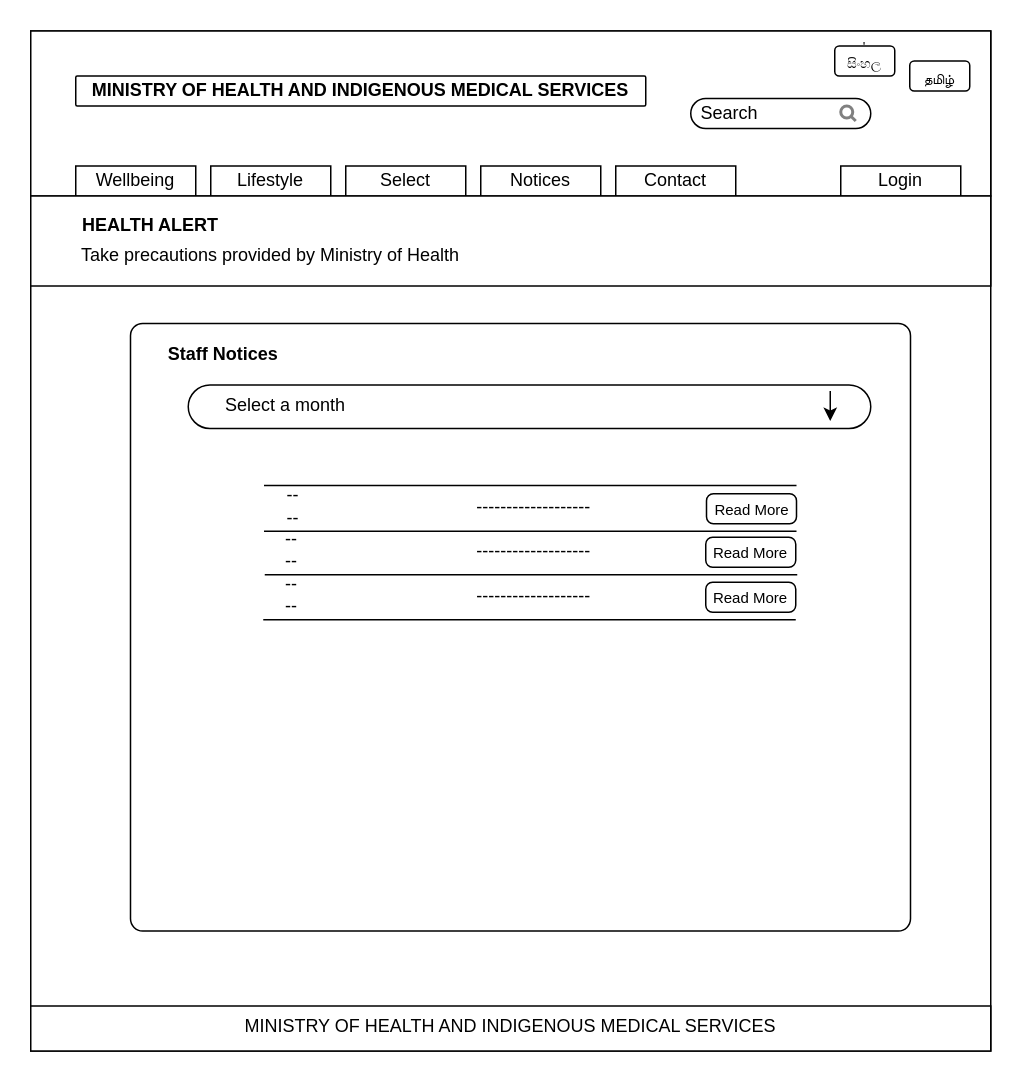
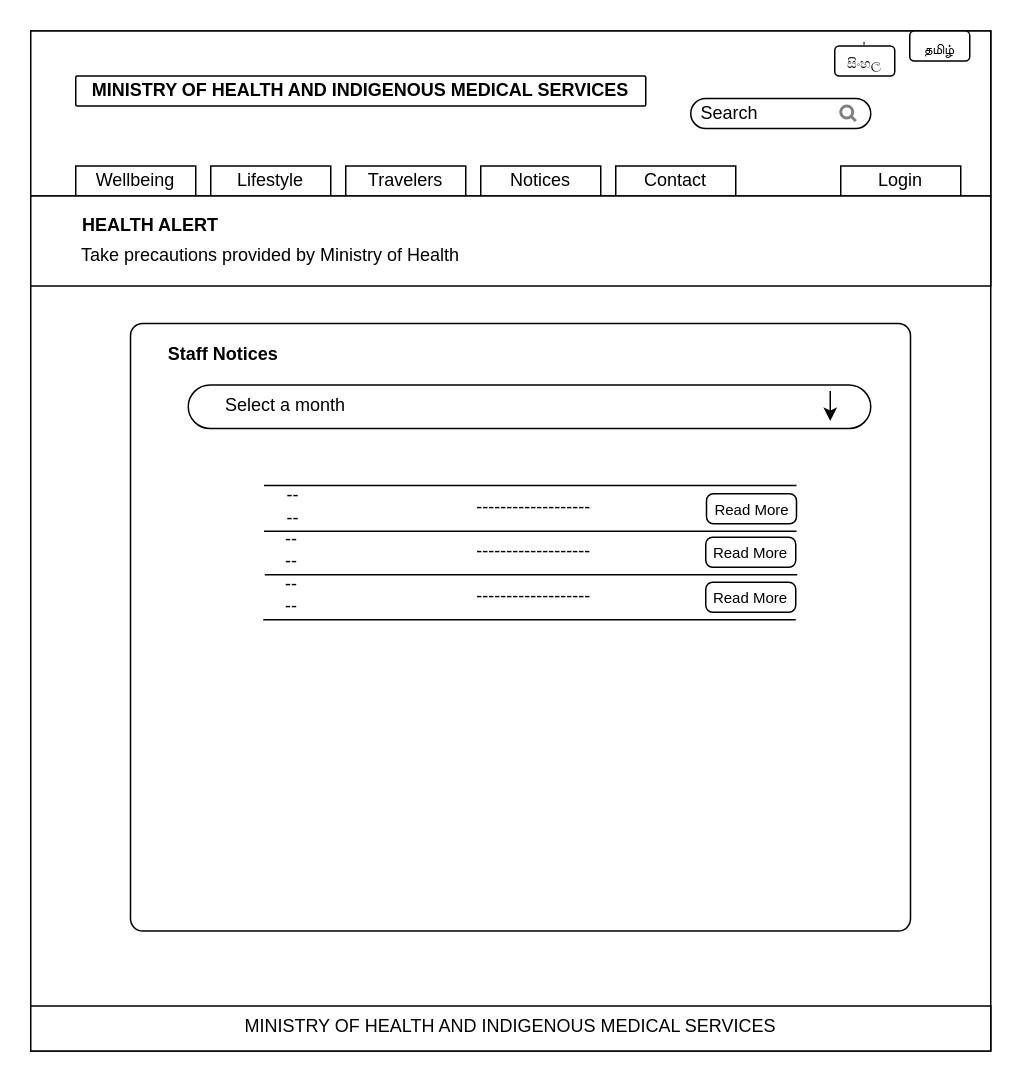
(940, 76) -> (940, 46)
(406, 181) -> (406, 181)
